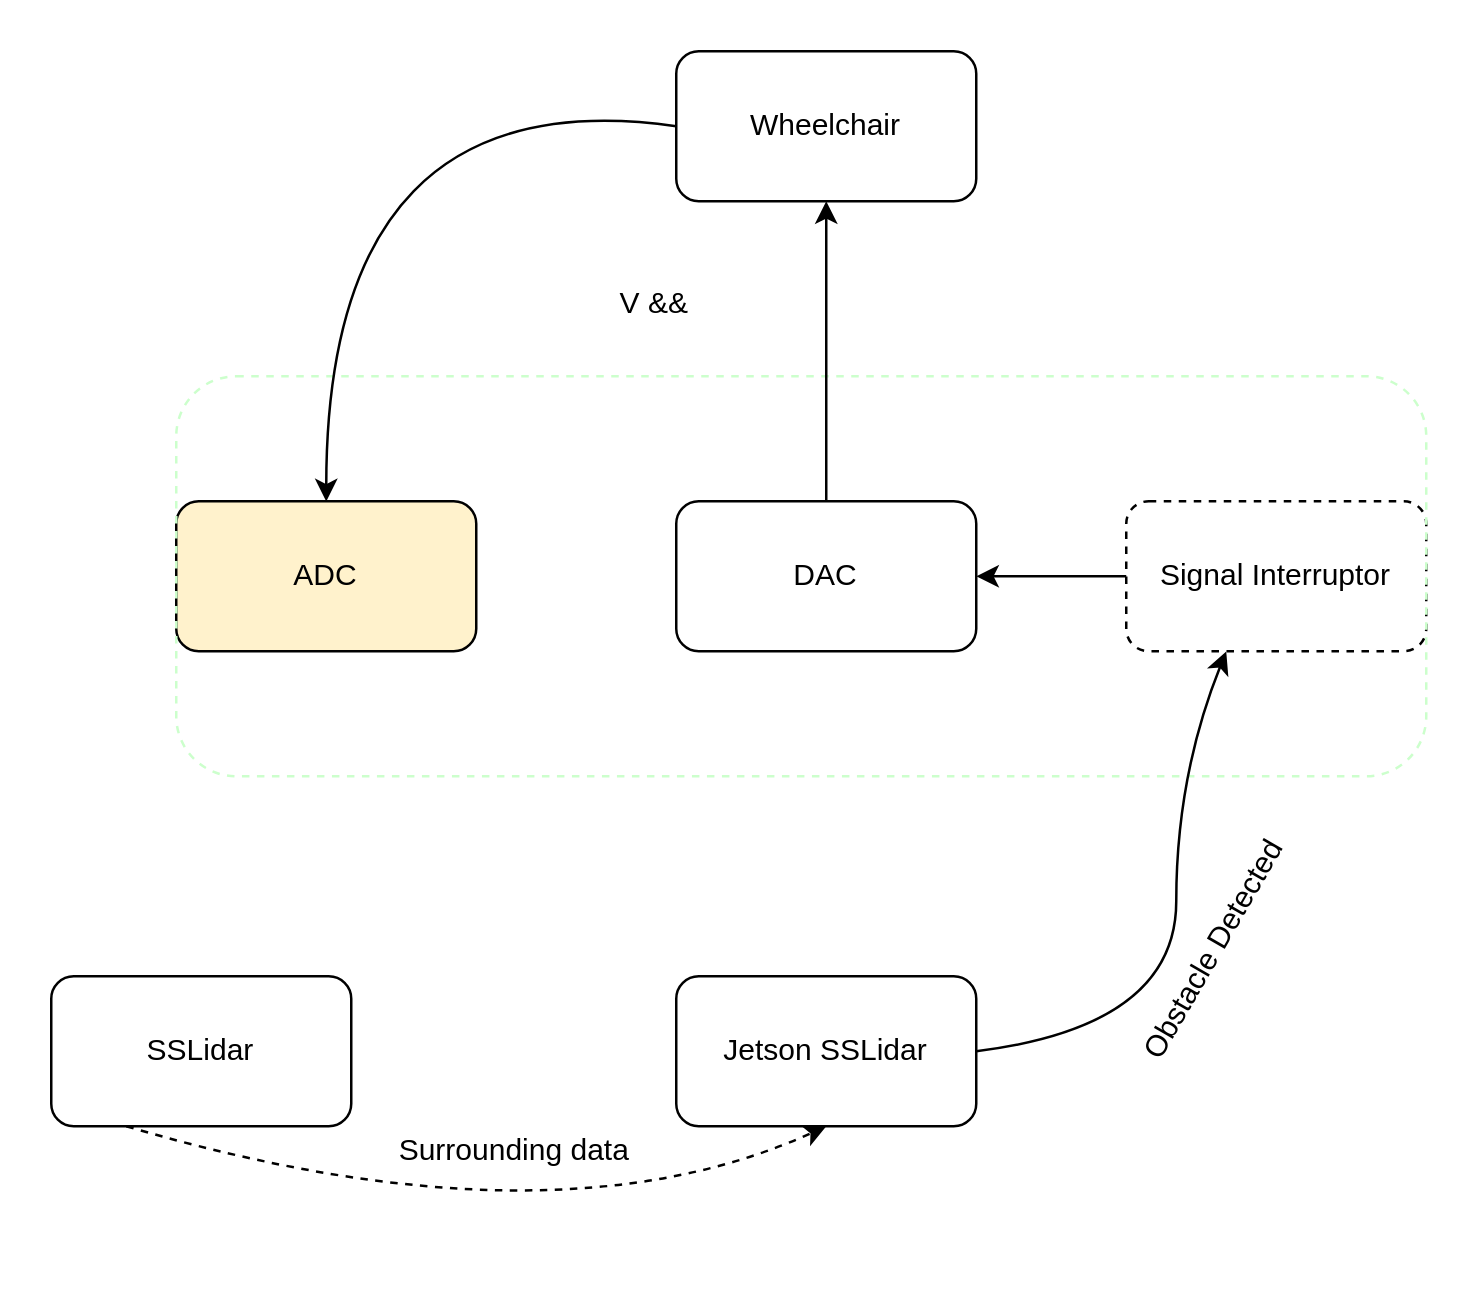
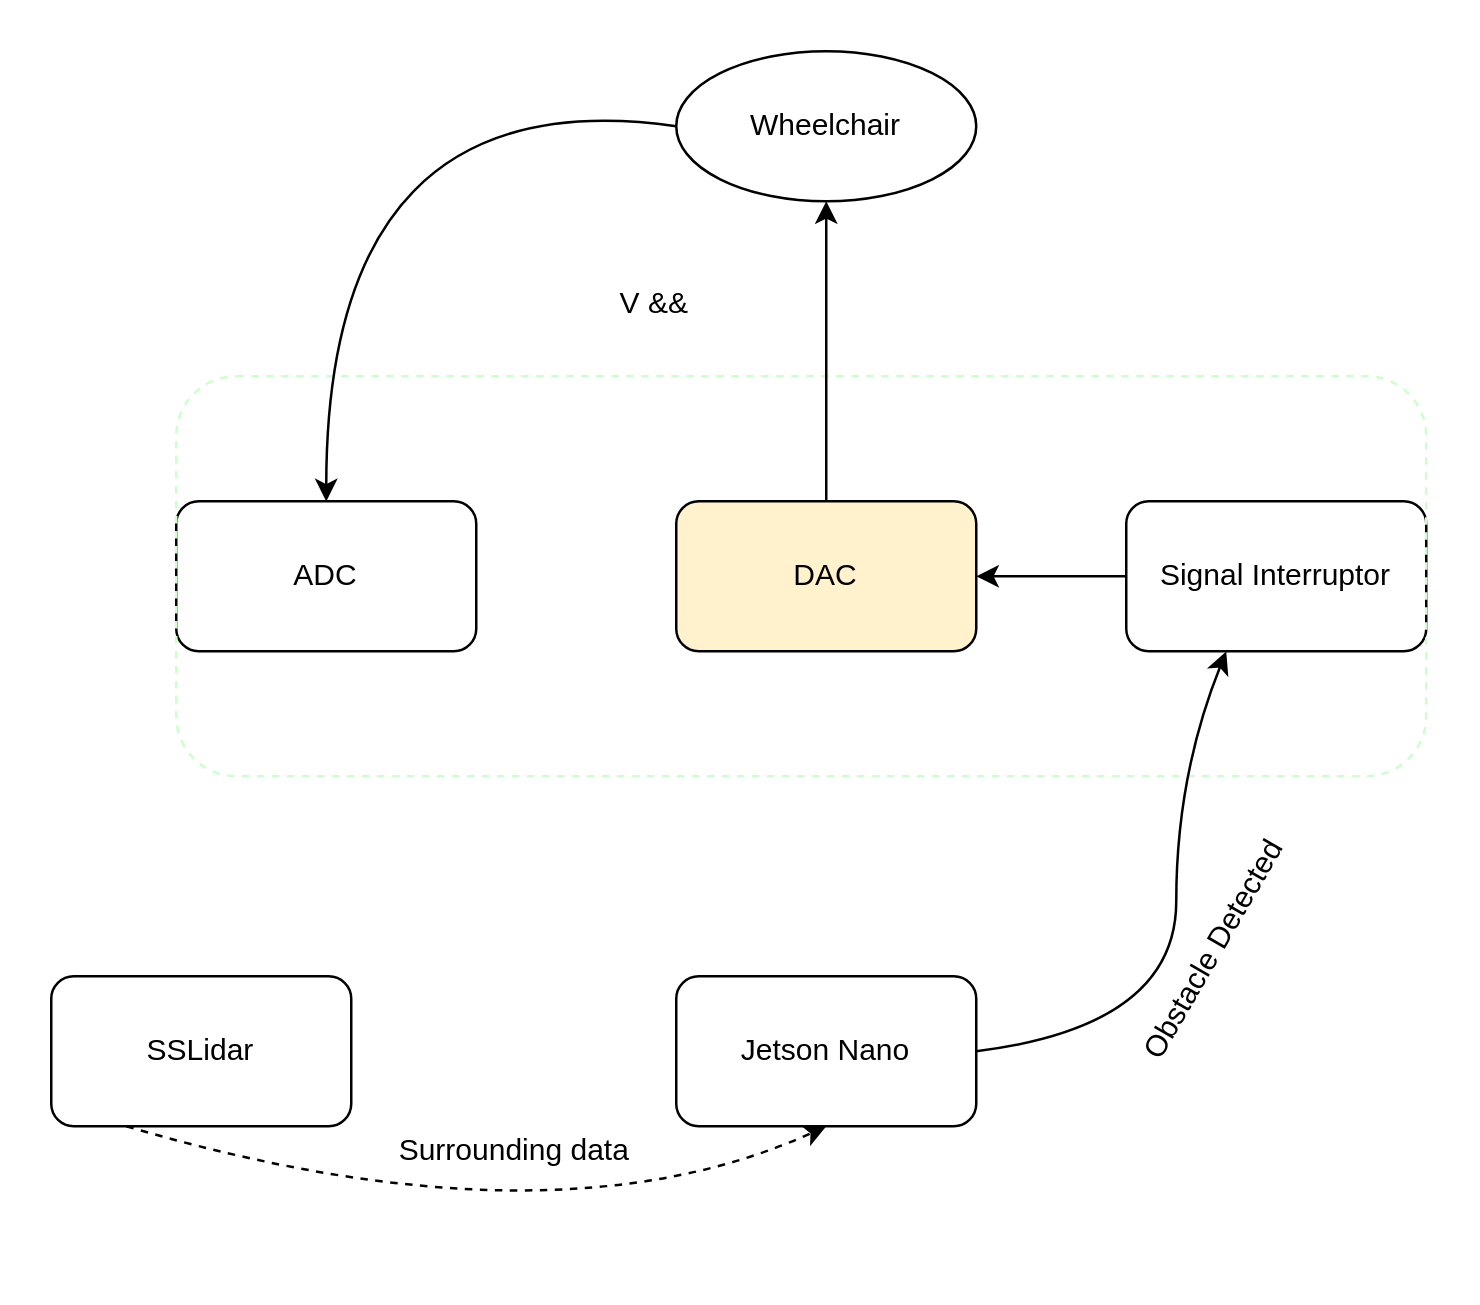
(826, 126) -> (826, 126)
(326, 576) -> (326, 576)
(826, 576) -> (826, 576)
(1276, 576) -> (1276, 576)
(826, 1051) -> (826, 1051)
